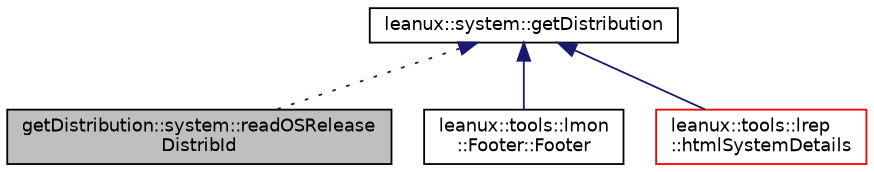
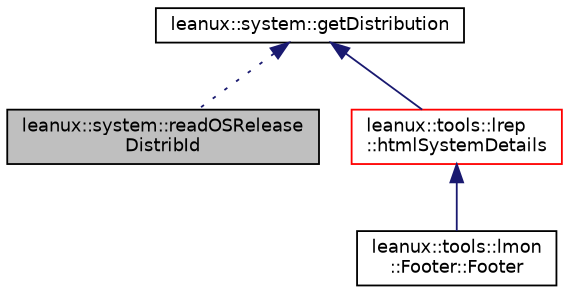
(524, 85) -> (457, 207)
(199, 137) -> (163, 137)
